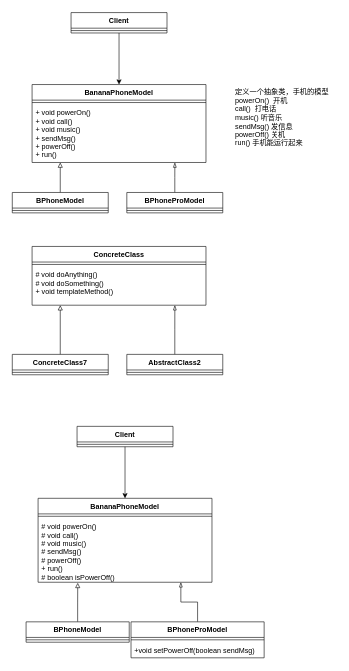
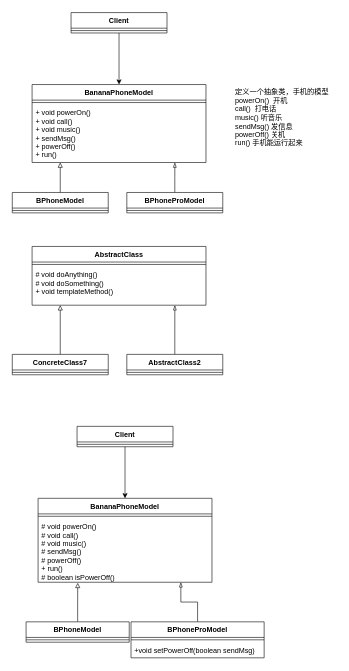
(119, 254) -> (119, 254)
